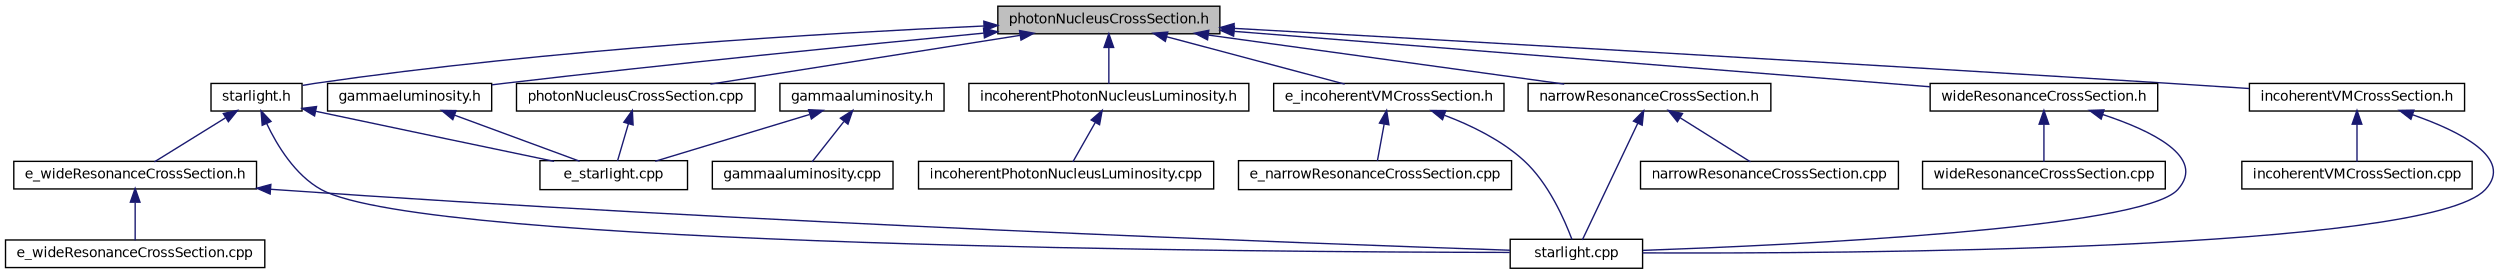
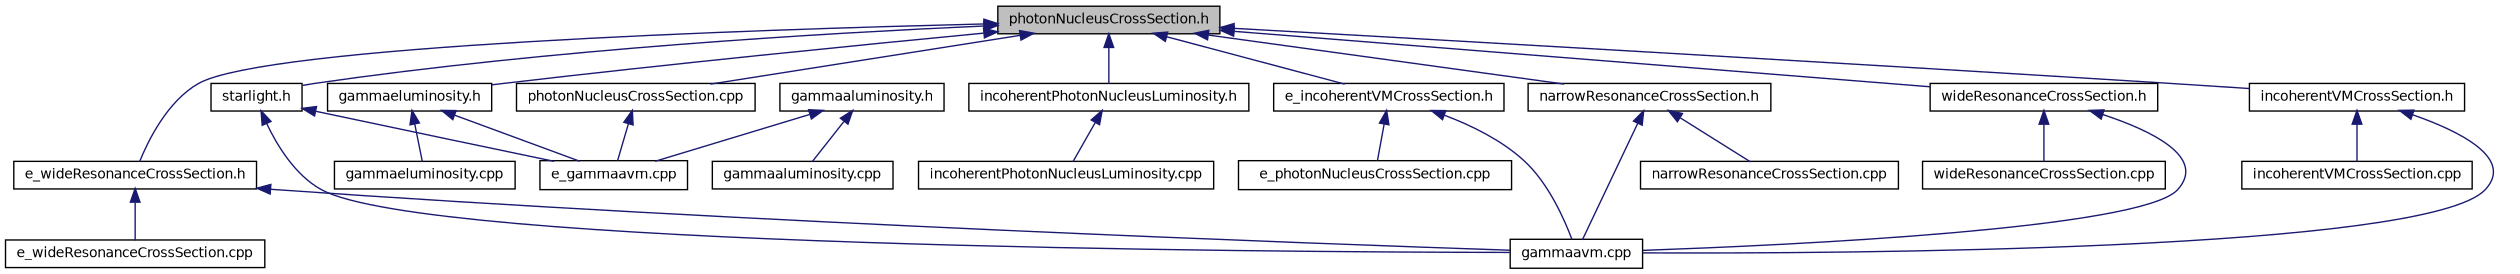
(190, 140) -> (540, 41)
none -> (425, 175)
(614, 175) -> (614, 175)
(1375, 175) -> (1375, 175)
(1576, 254) -> (1576, 254)
